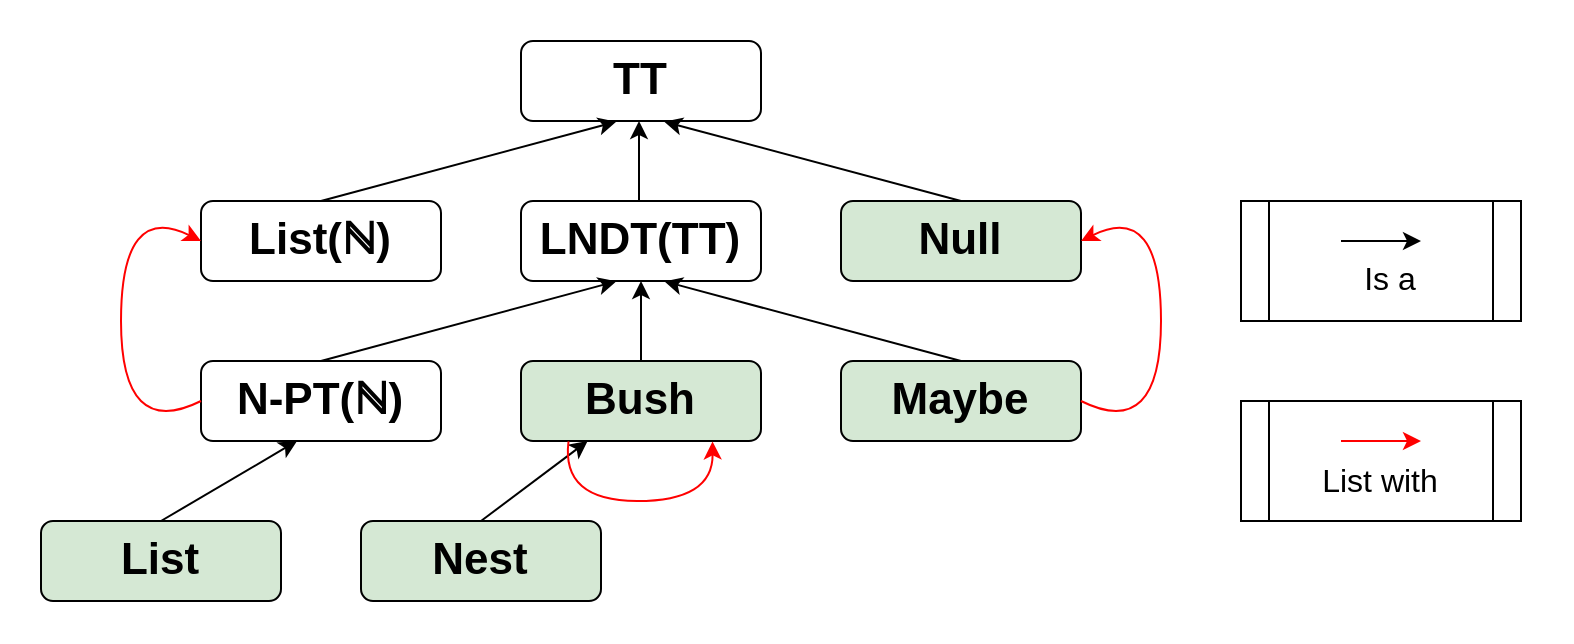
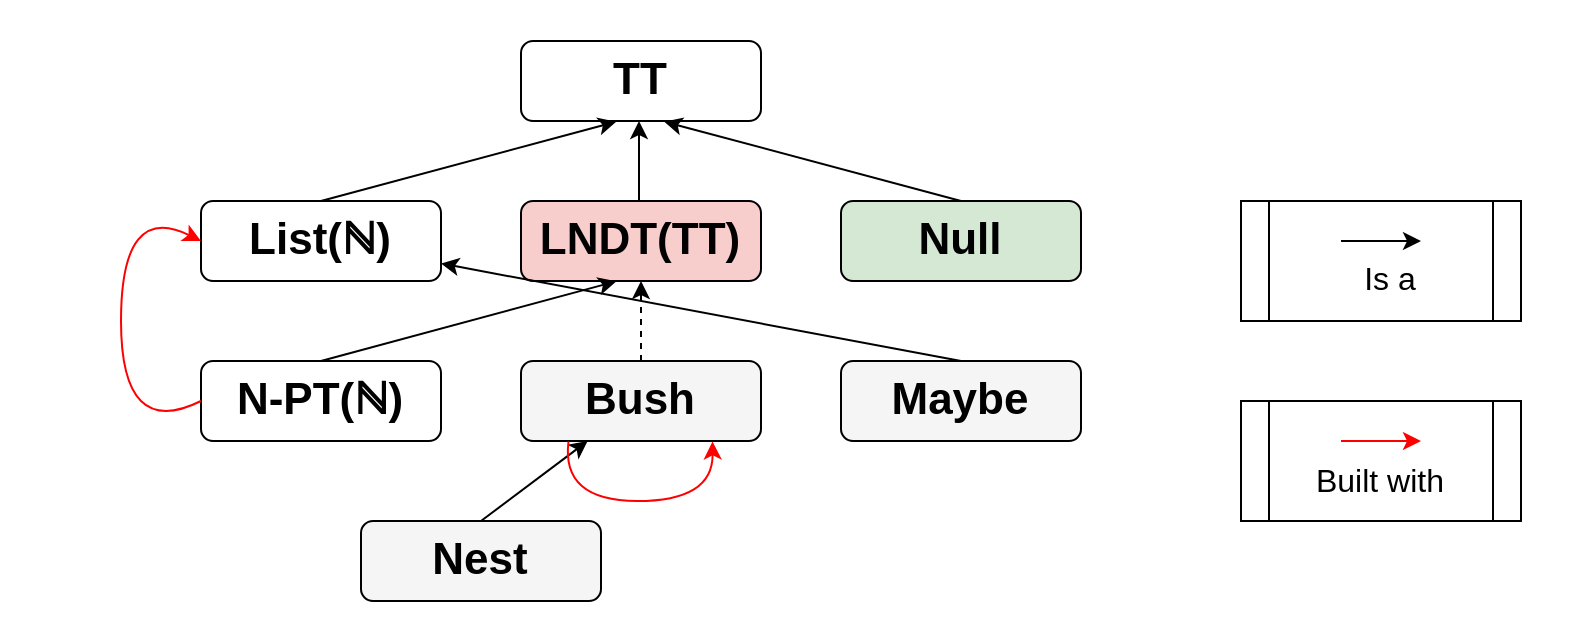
(641, 241) -> (641, 241)
(817, 322) -> (773, 326)
(1161, 325) -> none
(641, 330) -> (641, 330)
(641, 401) -> (641, 401)
(961, 401) -> (961, 401)
(1381, 481) -> (1381, 481)
(223, 484) -> none
(161, 561) -> none
(481, 561) -> (481, 561)
